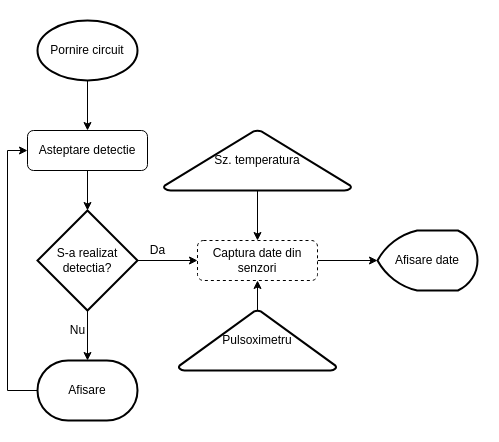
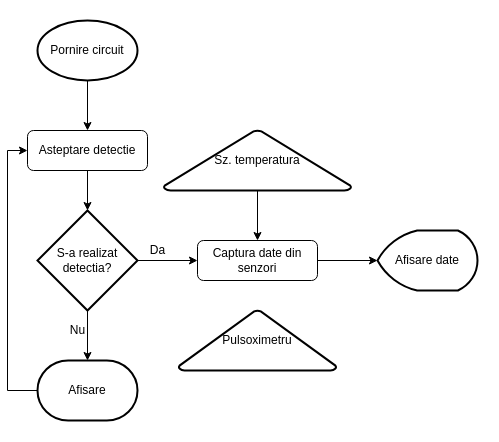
(258, 261) -> (258, 261)
(258, 299) -> none
